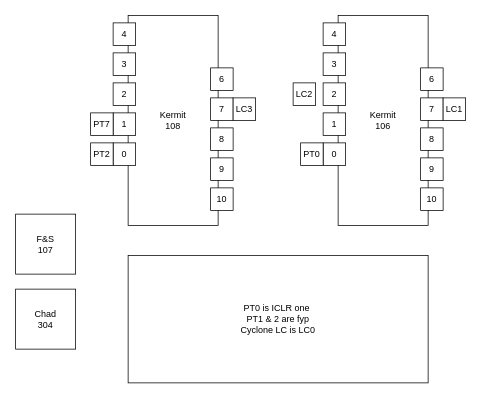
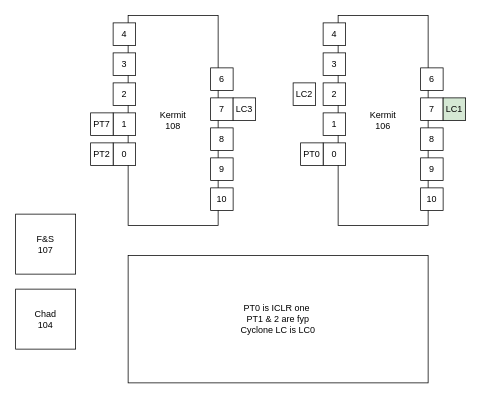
(454, 109) -> (454, 109)
(45, 319) -> (45, 319)
